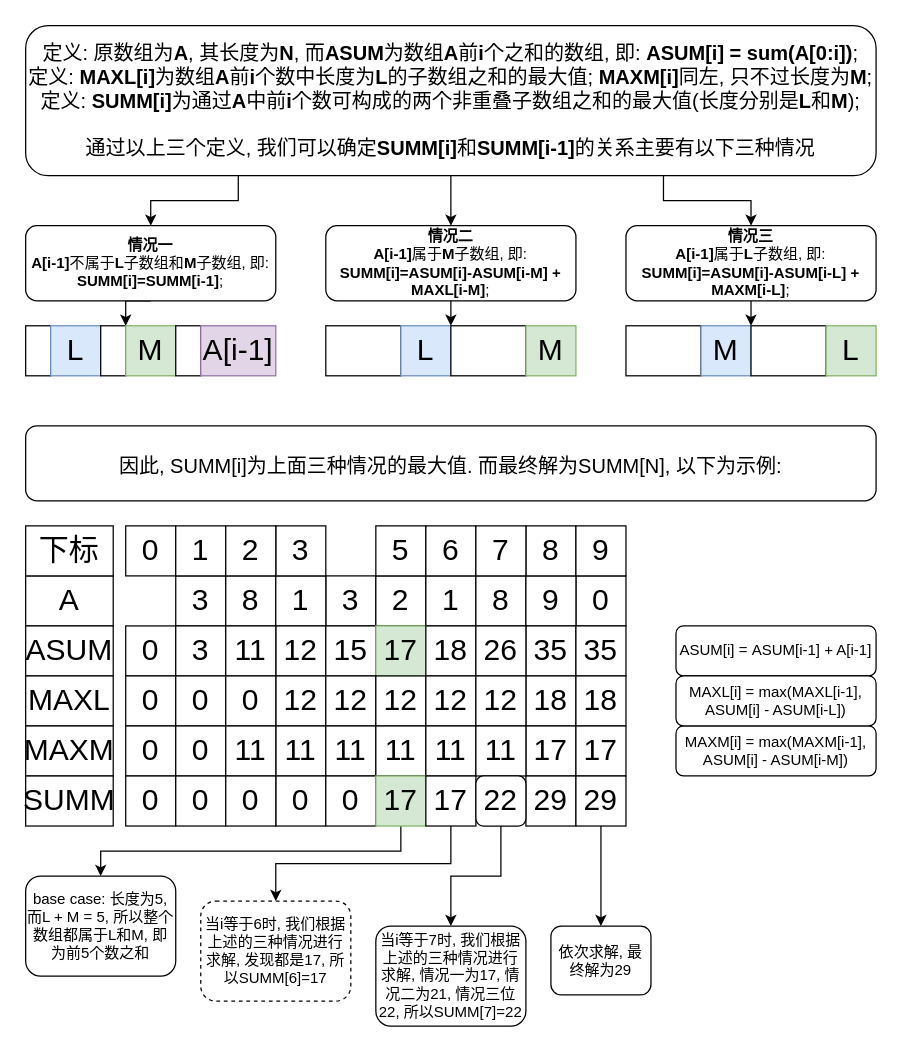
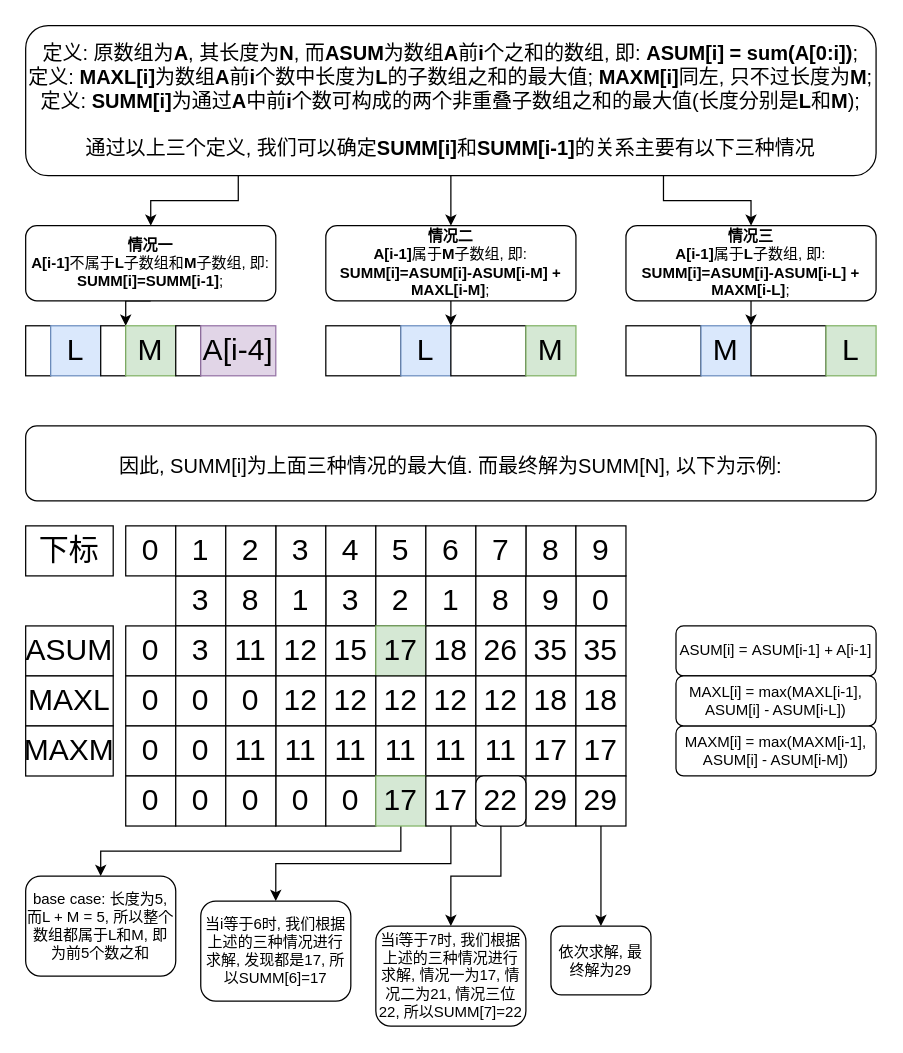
(238, 351) -> (238, 351)
none -> (351, 551)
(69, 601) -> none
(69, 801) -> none
(276, 951) -> (276, 951)
